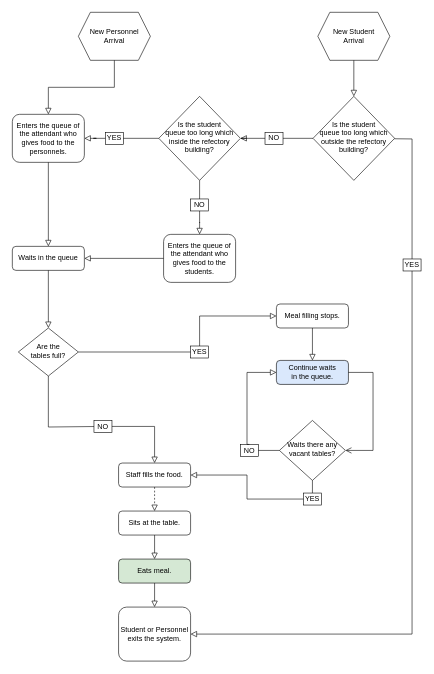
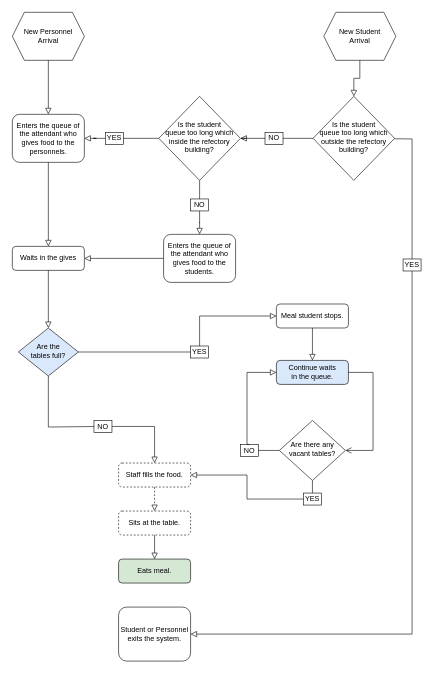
(114, 36) -> (48, 36)
(354, 36) -> (360, 36)
(48, 258) -> (48, 258)
(312, 316) -> (312, 316)
(48, 352) -> (48, 352)
(312, 449) -> (312, 449)
(155, 475) -> (155, 475)
(155, 523) -> (155, 523)
(155, 591) -> none
